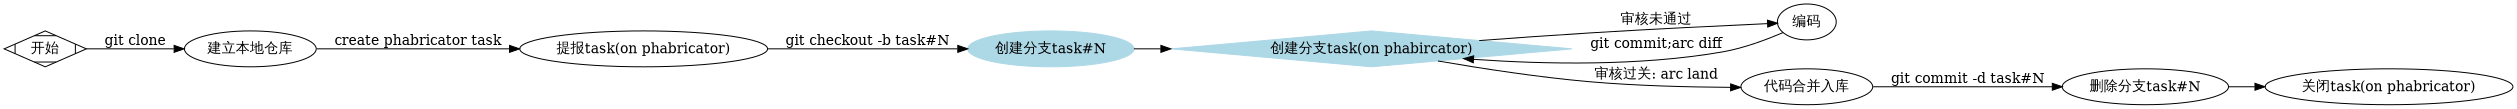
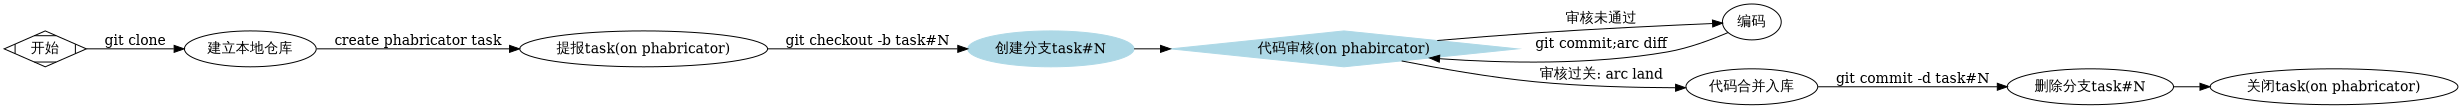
(1371, 49) -> (1344, 49)
